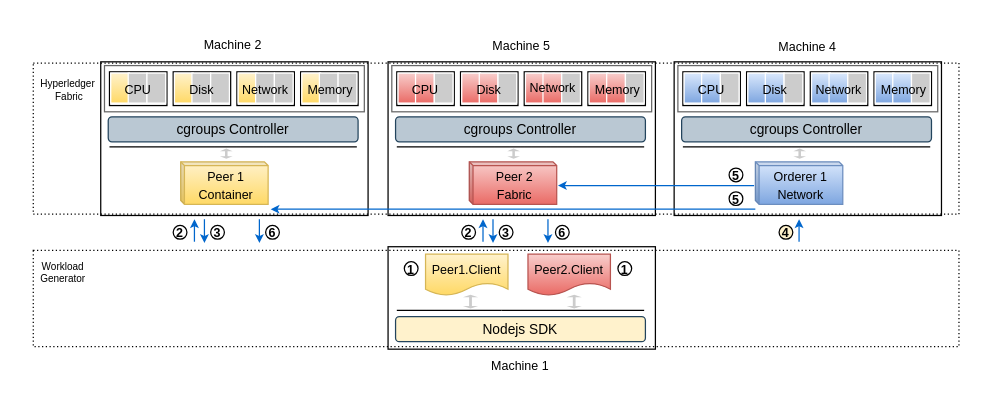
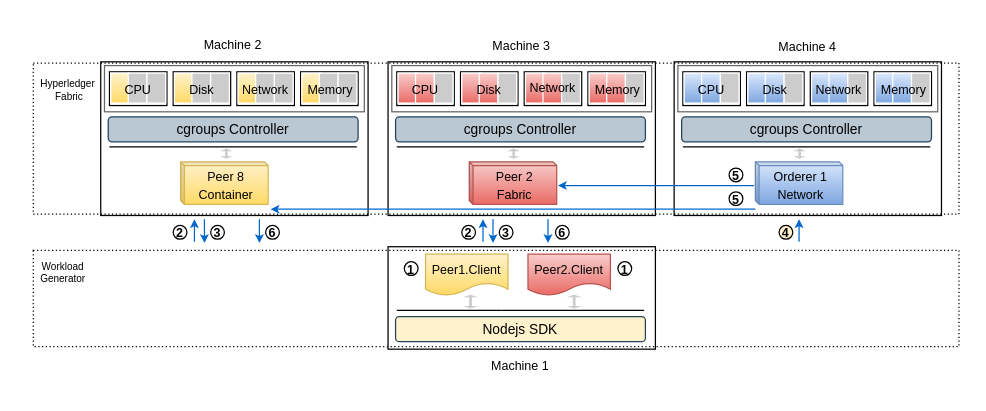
(522, 46) -> (522, 46)
(226, 186) -> (226, 186)
